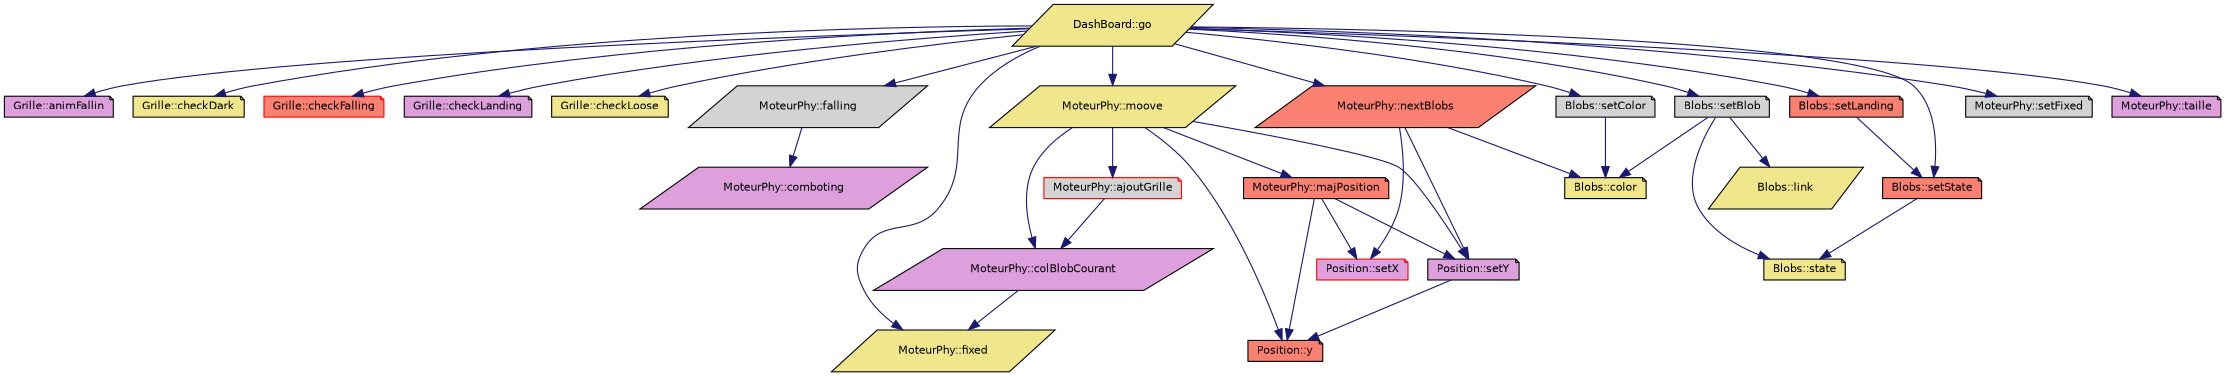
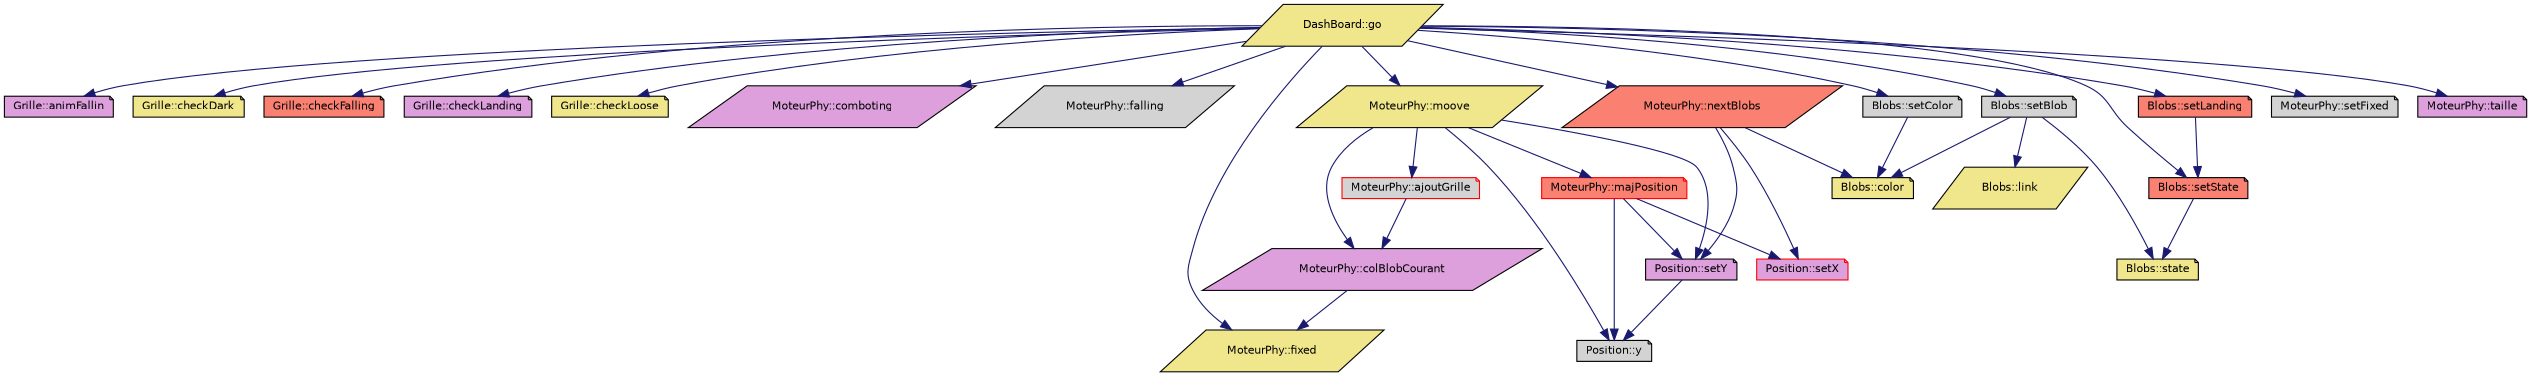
(324, 107) -> (324, 107)
(798, 142) -> (1109, 63)
(1316, 188) -> (1614, 188)
(1285, 351) -> (1614, 351)
